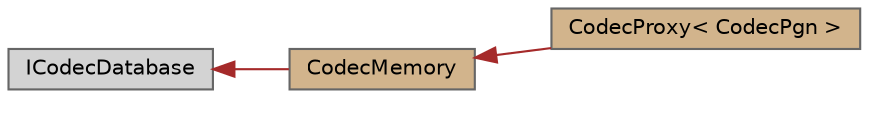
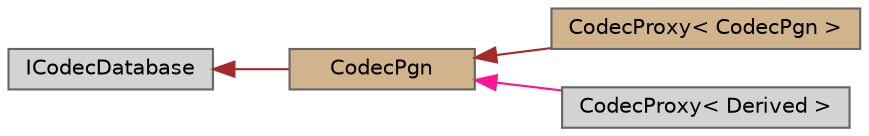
(382, 69) -> (382, 69)
none -> (706, 108)
